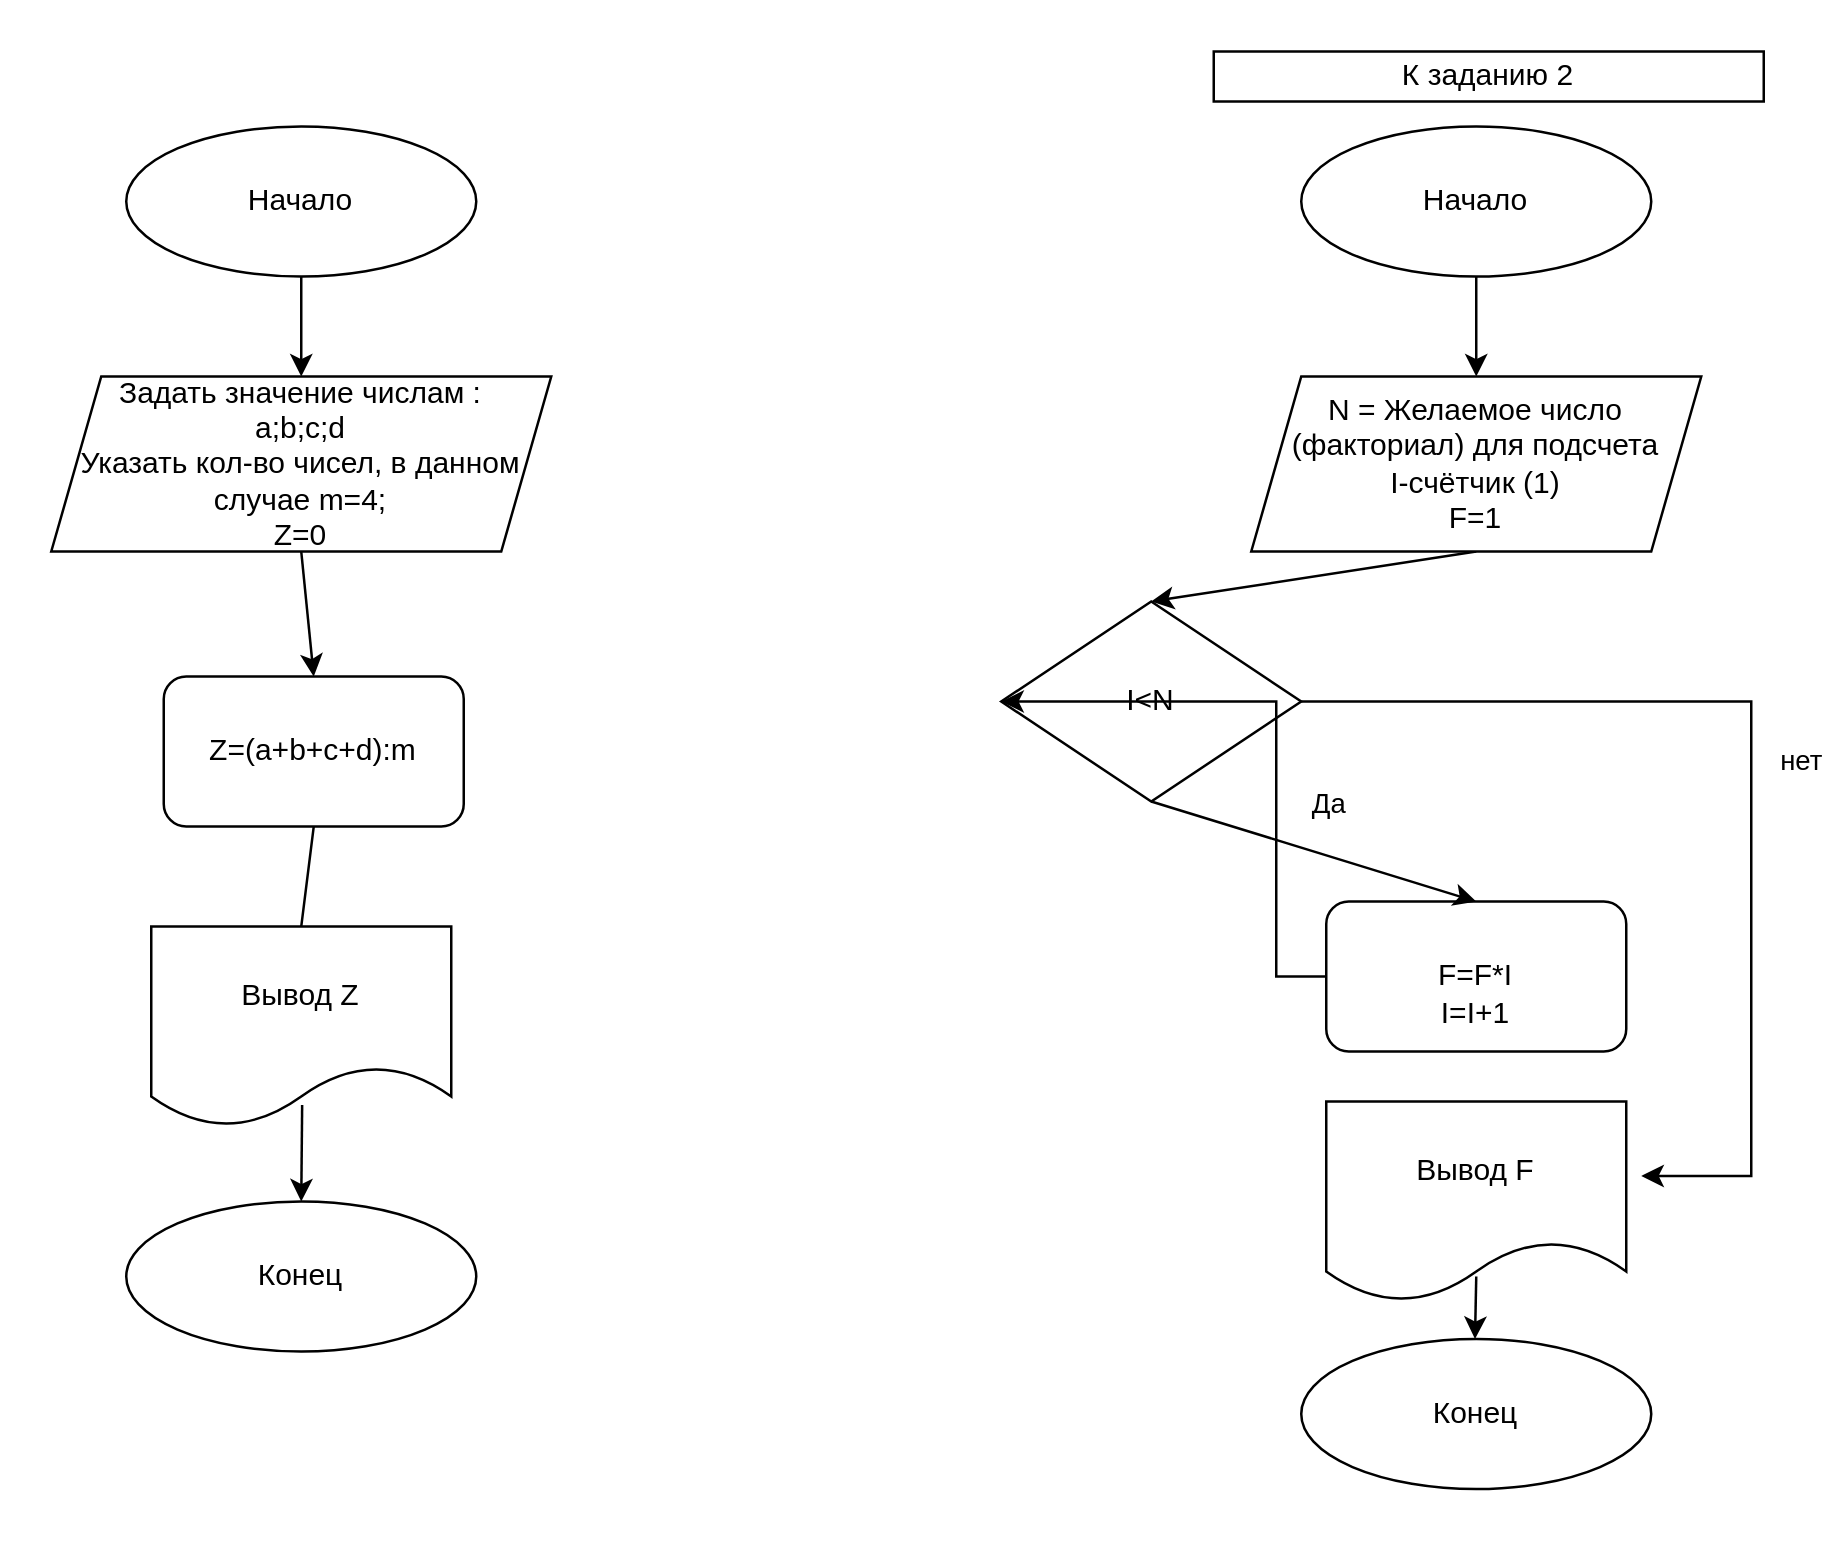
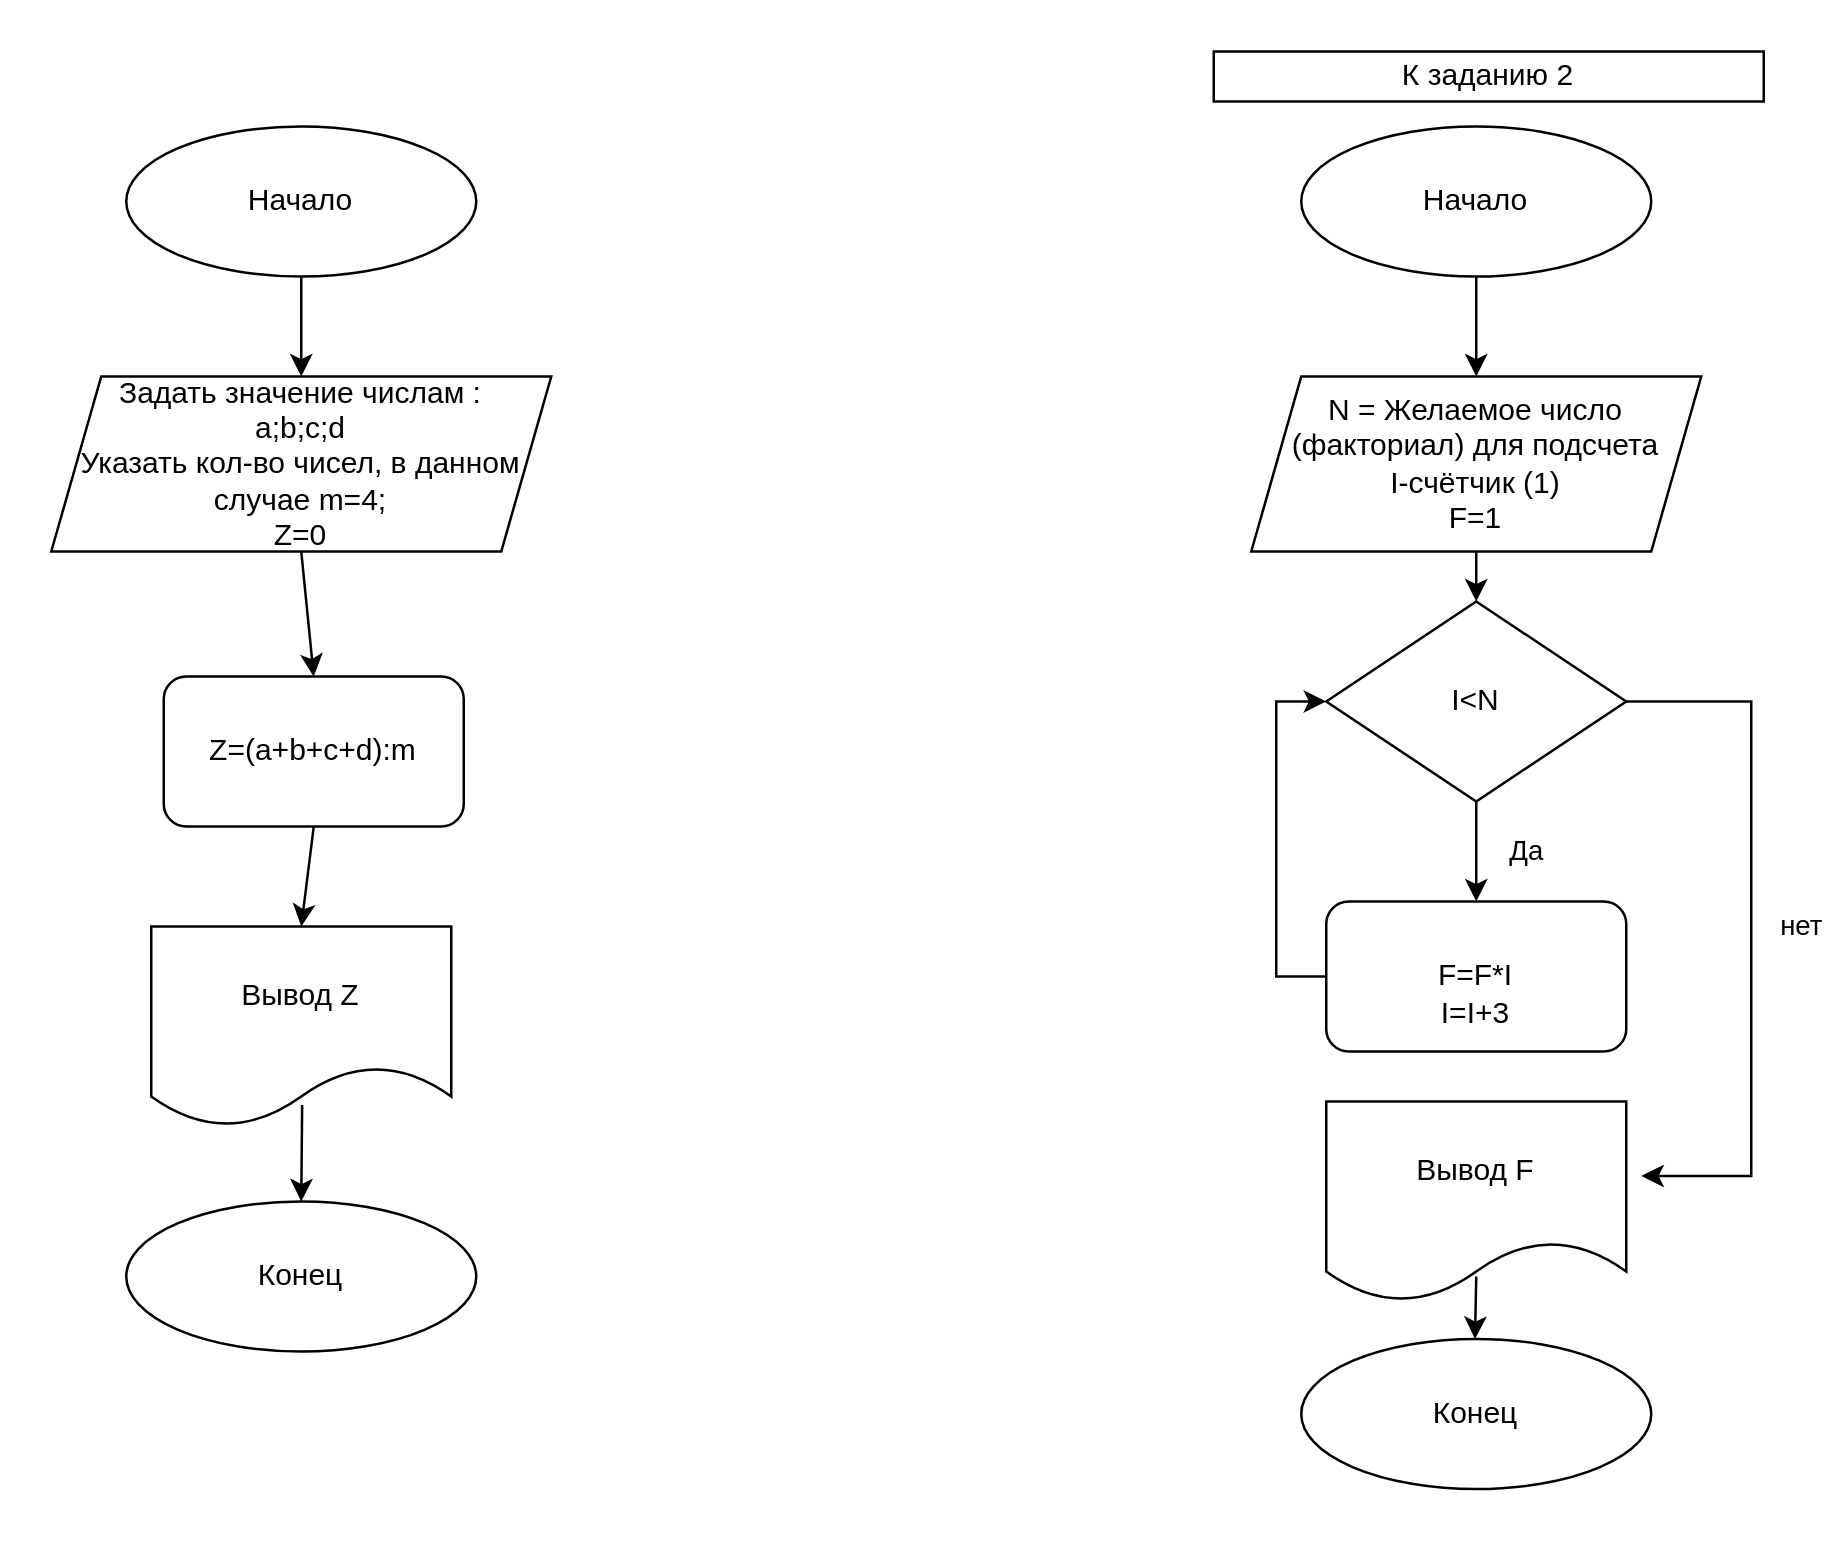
(1151, 701) -> (1476, 701)
(303, 915) -> (303, 908)
(1476, 976) -> (1476, 976)
